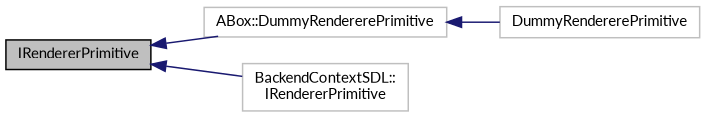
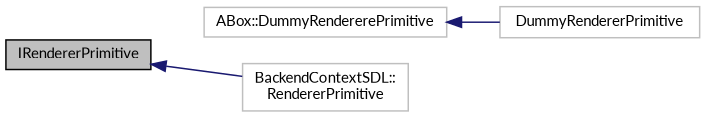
(600, 22) -> (600, 22)
(192, 40) -> none
(325, 87) -> (325, 87)
